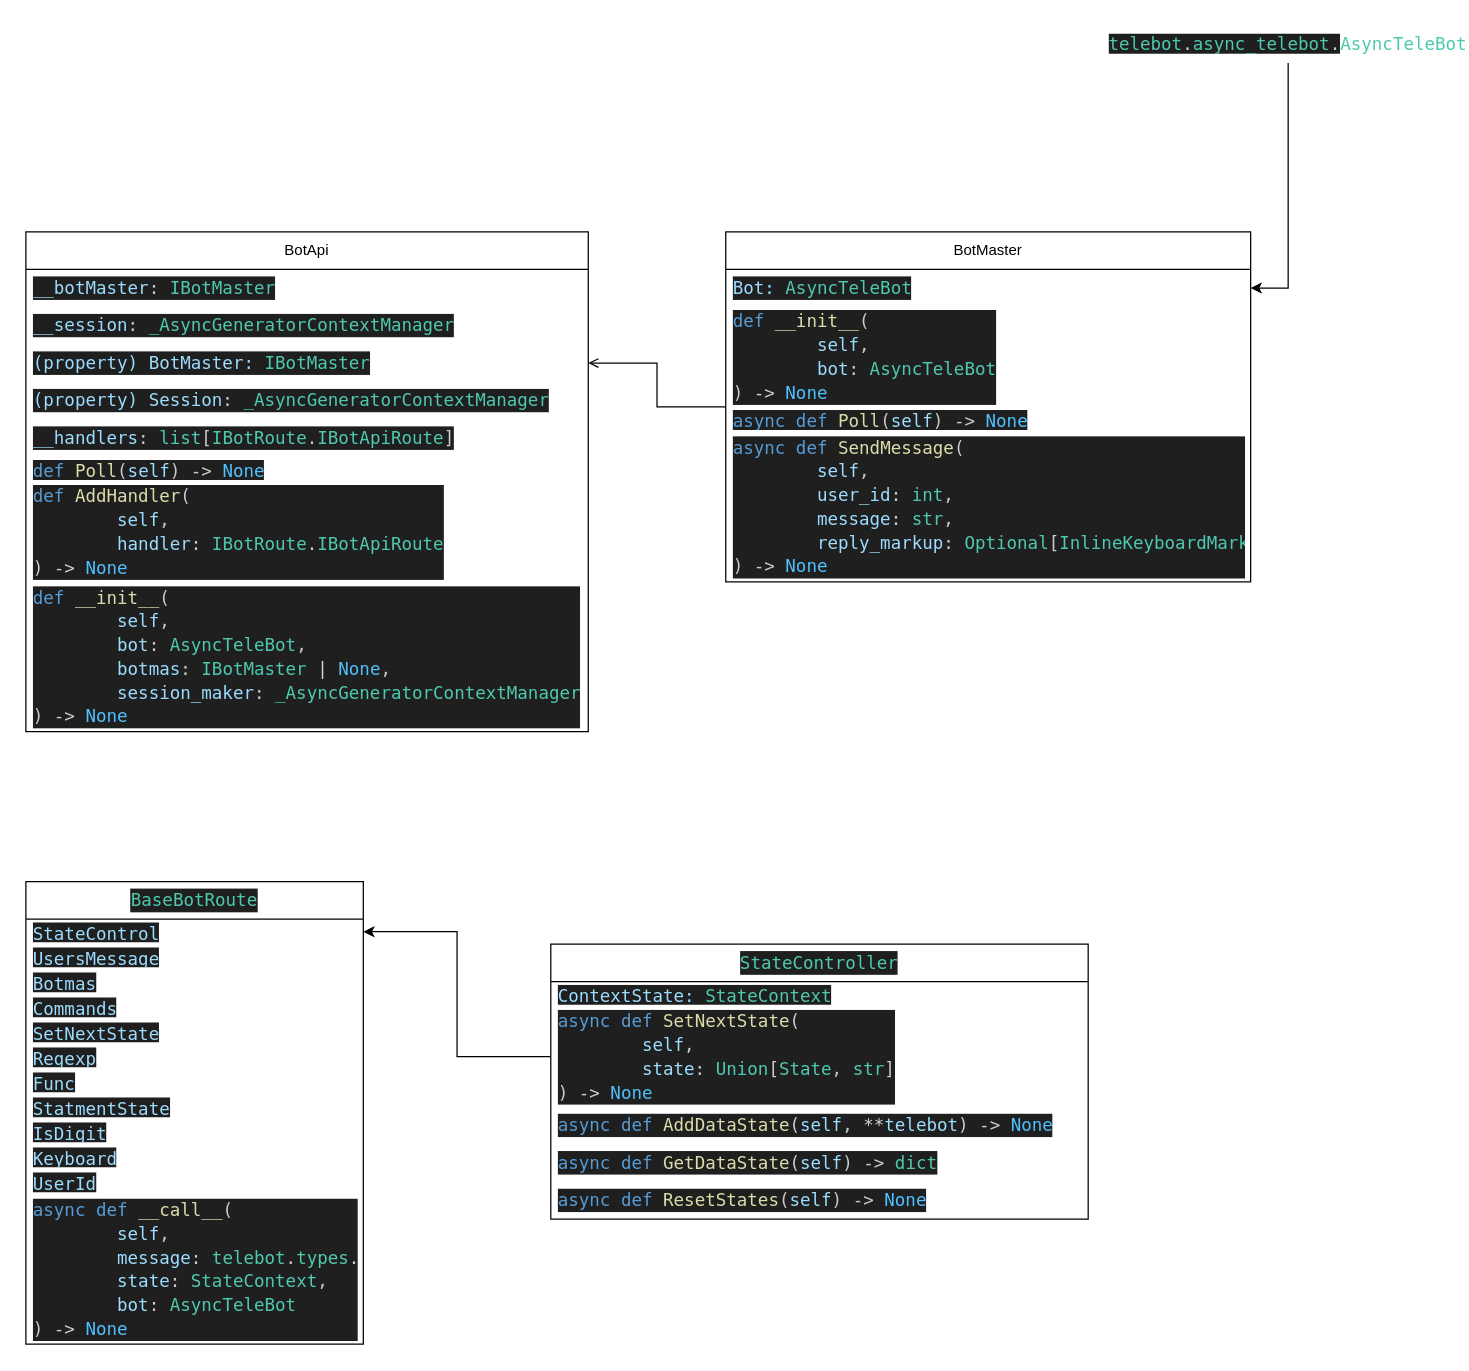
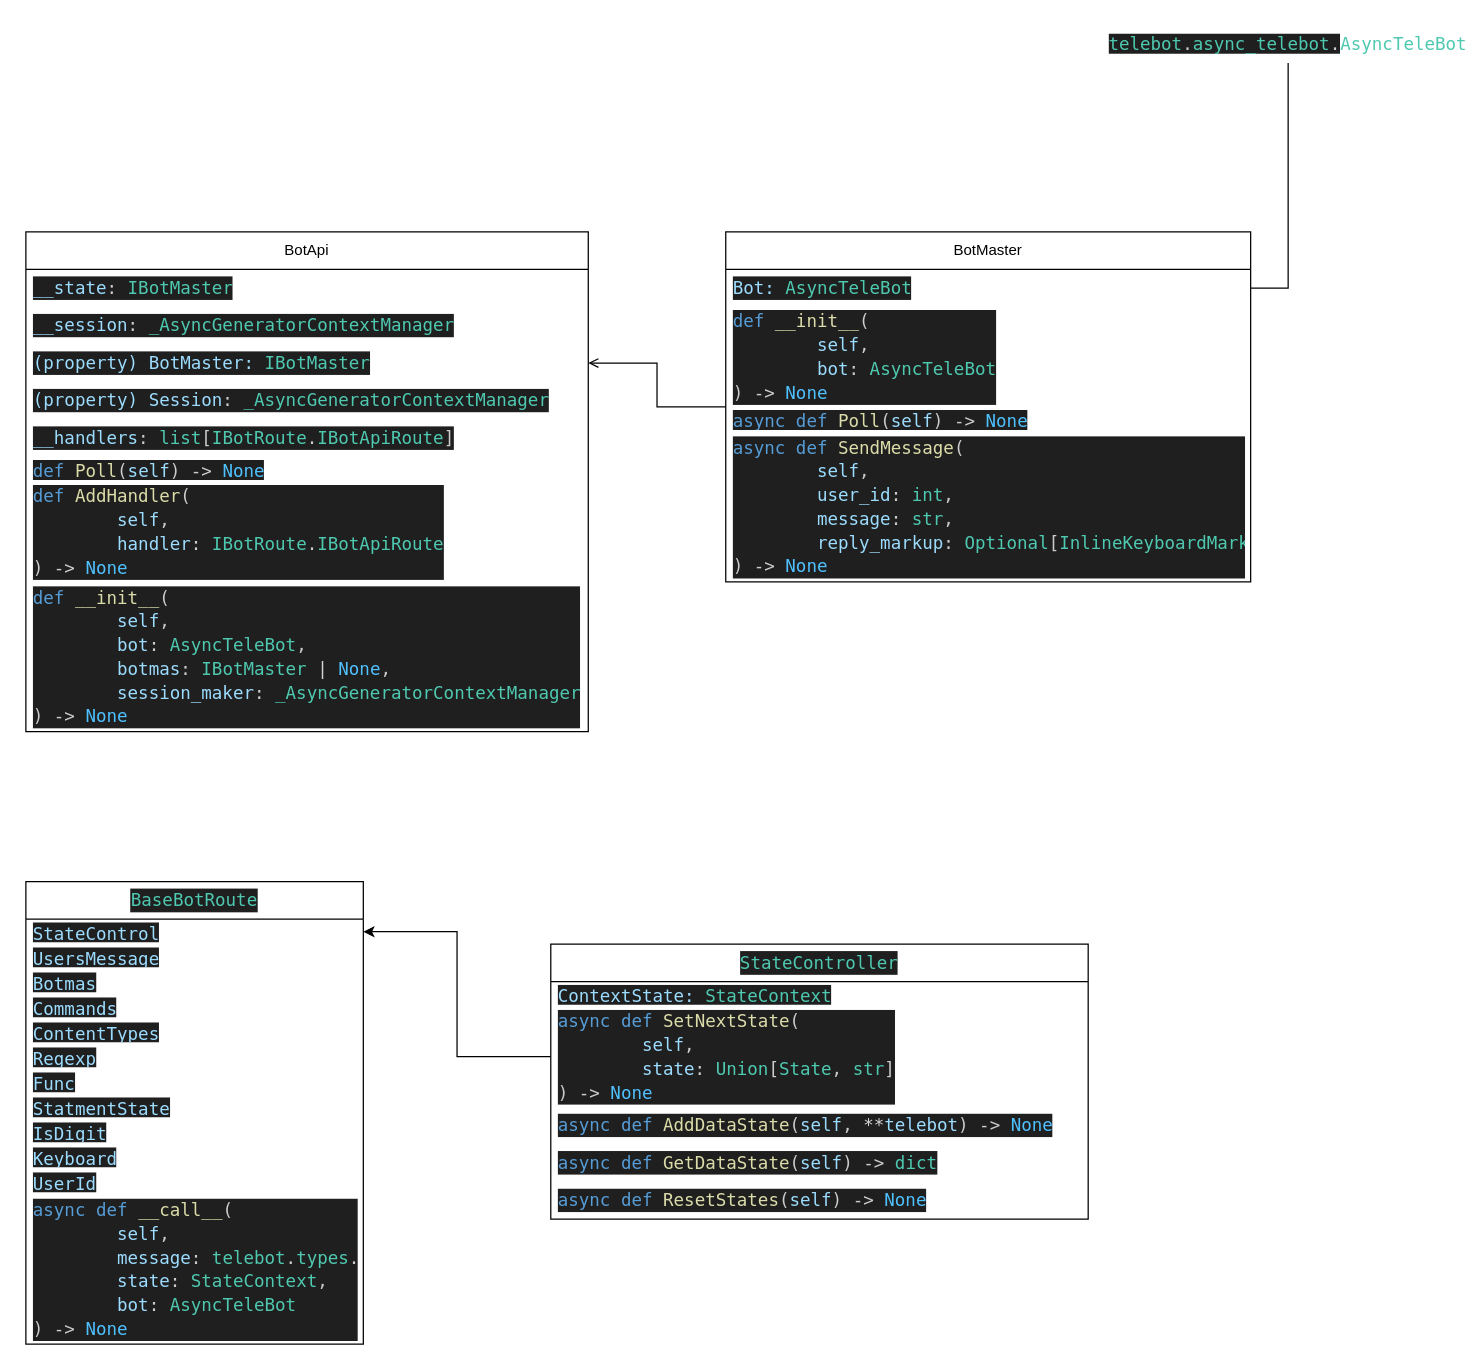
(126, 288) -> (109, 288)
(1261, 288) -> (1257, 288)
(84, 1032) -> (84, 1032)
